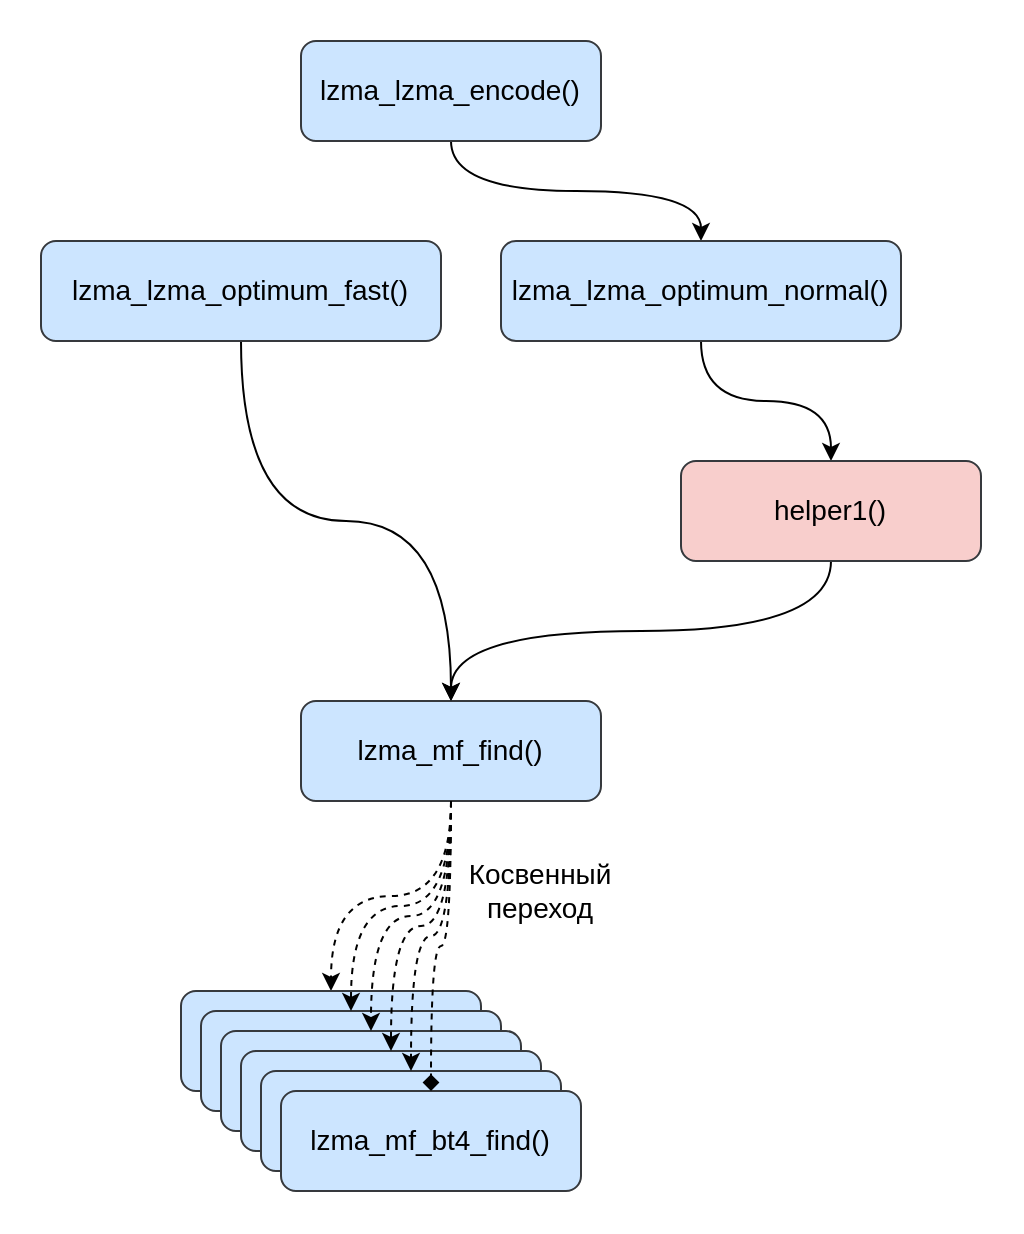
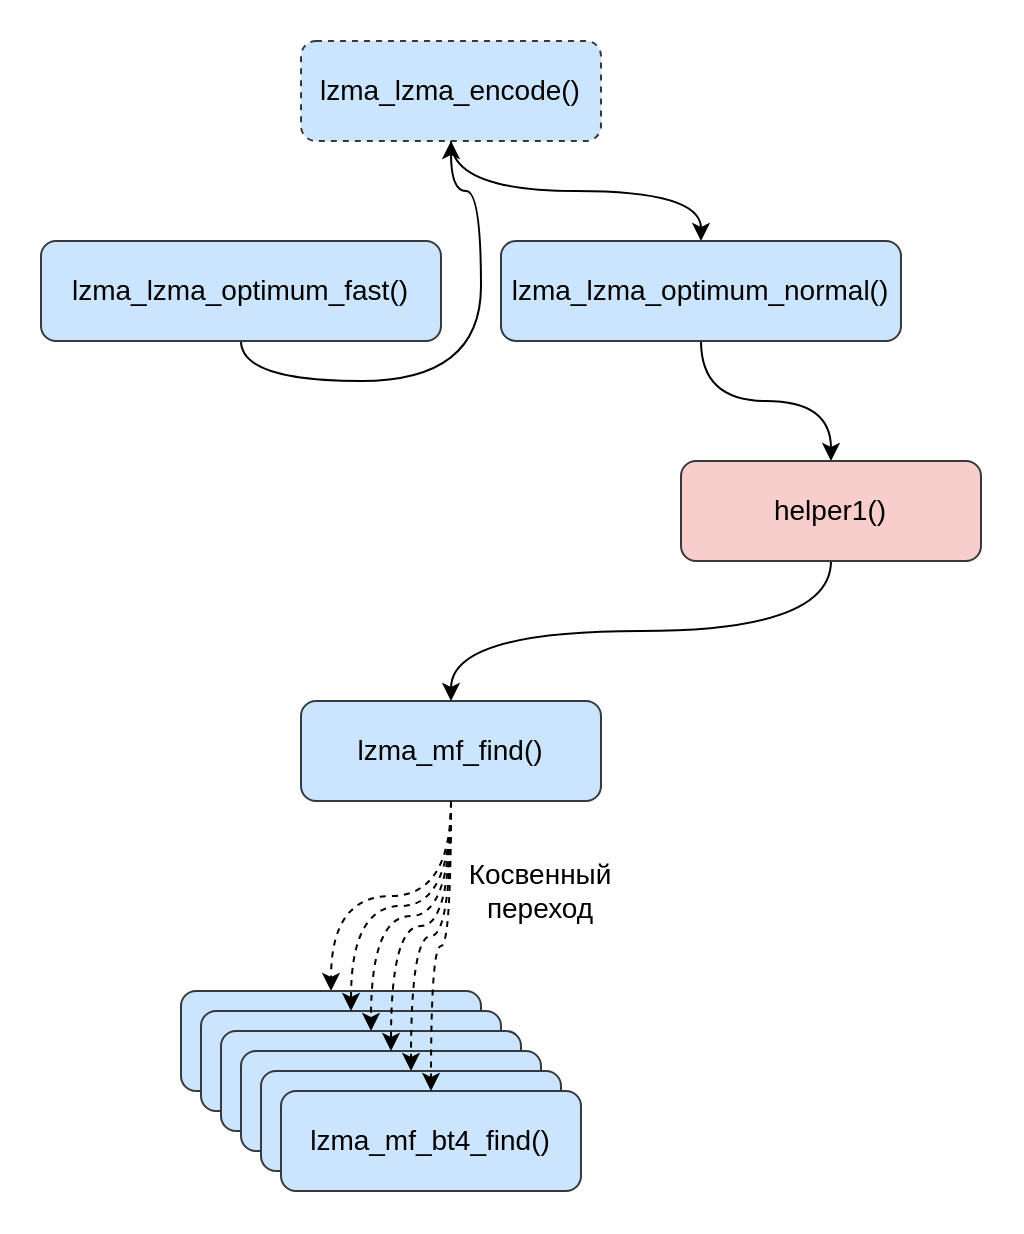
(451, 91) -> (451, 91)
(335, 520) -> (447, 360)
(431, 1075) -> (431, 1076)
